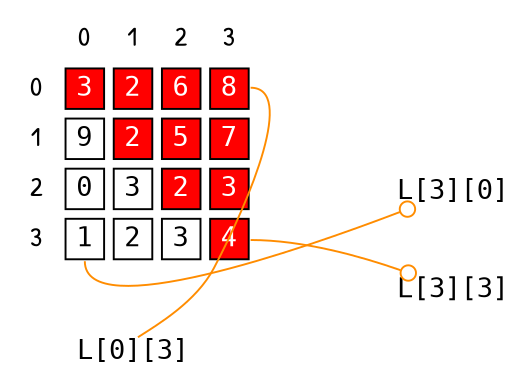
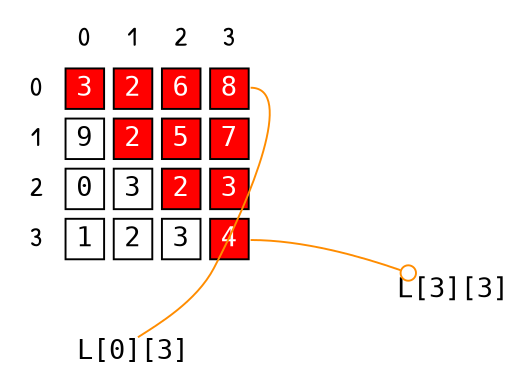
(453, 192) -> none
